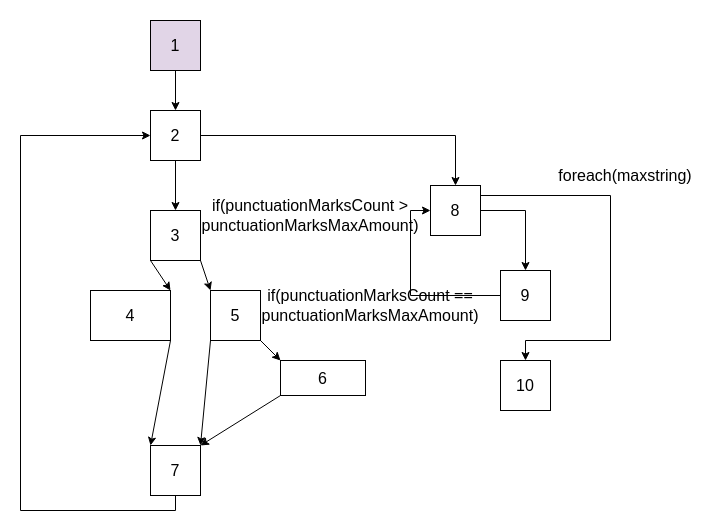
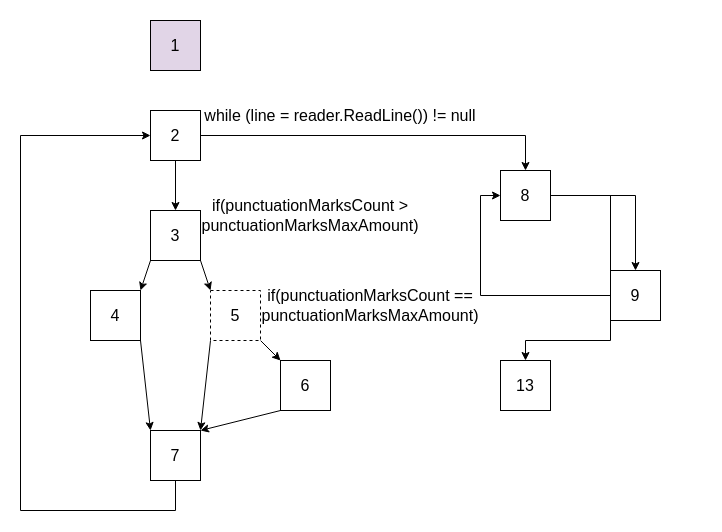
(176, 87) -> none
none -> (341, 116)
(626, 176) -> none
(456, 211) -> (526, 196)
(526, 296) -> (636, 296)
(131, 316) -> (116, 316)
(236, 316) -> (236, 316)
(323, 378) -> (306, 386)
(526, 386) -> (526, 386)
(176, 471) -> (176, 456)
